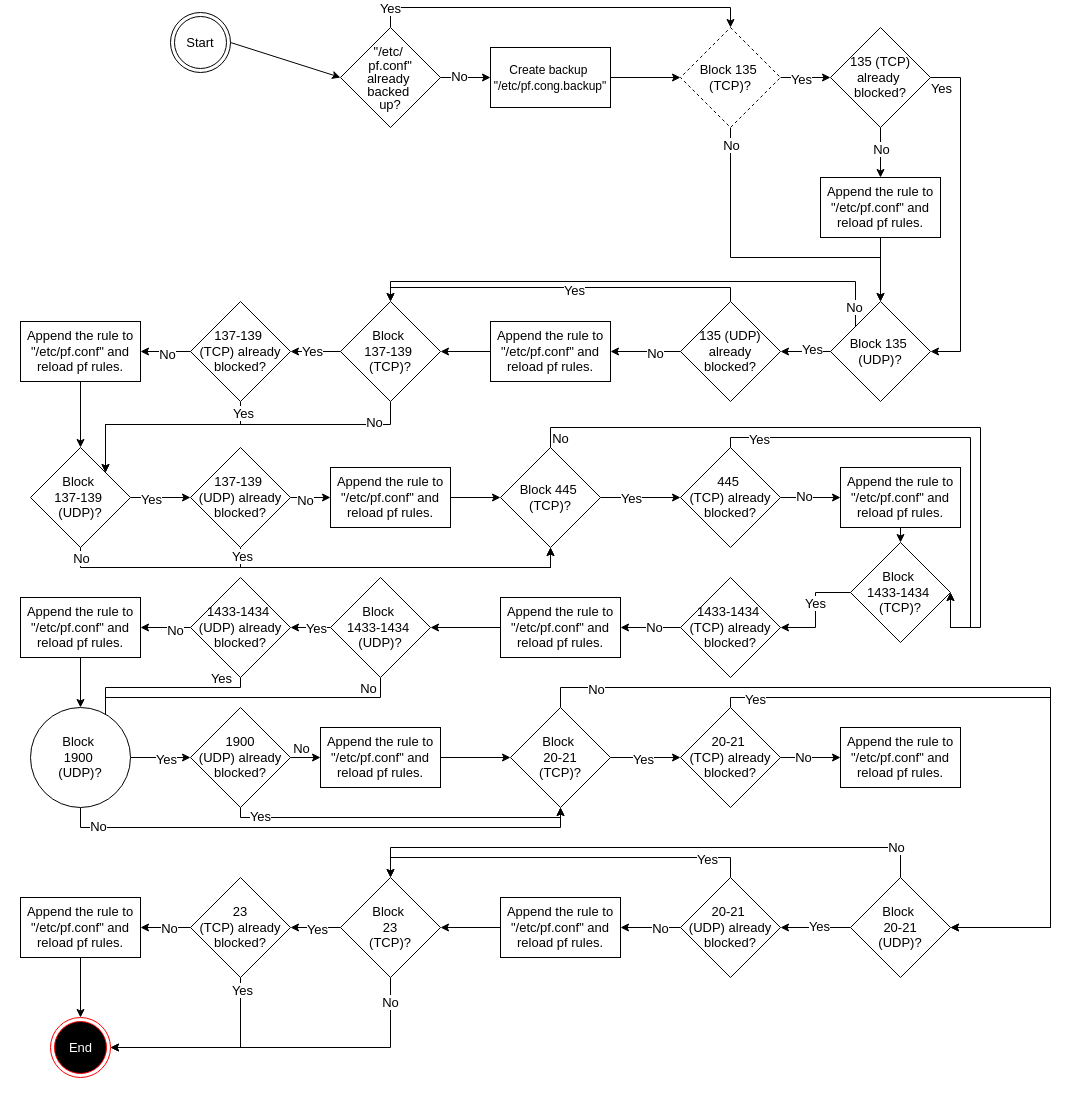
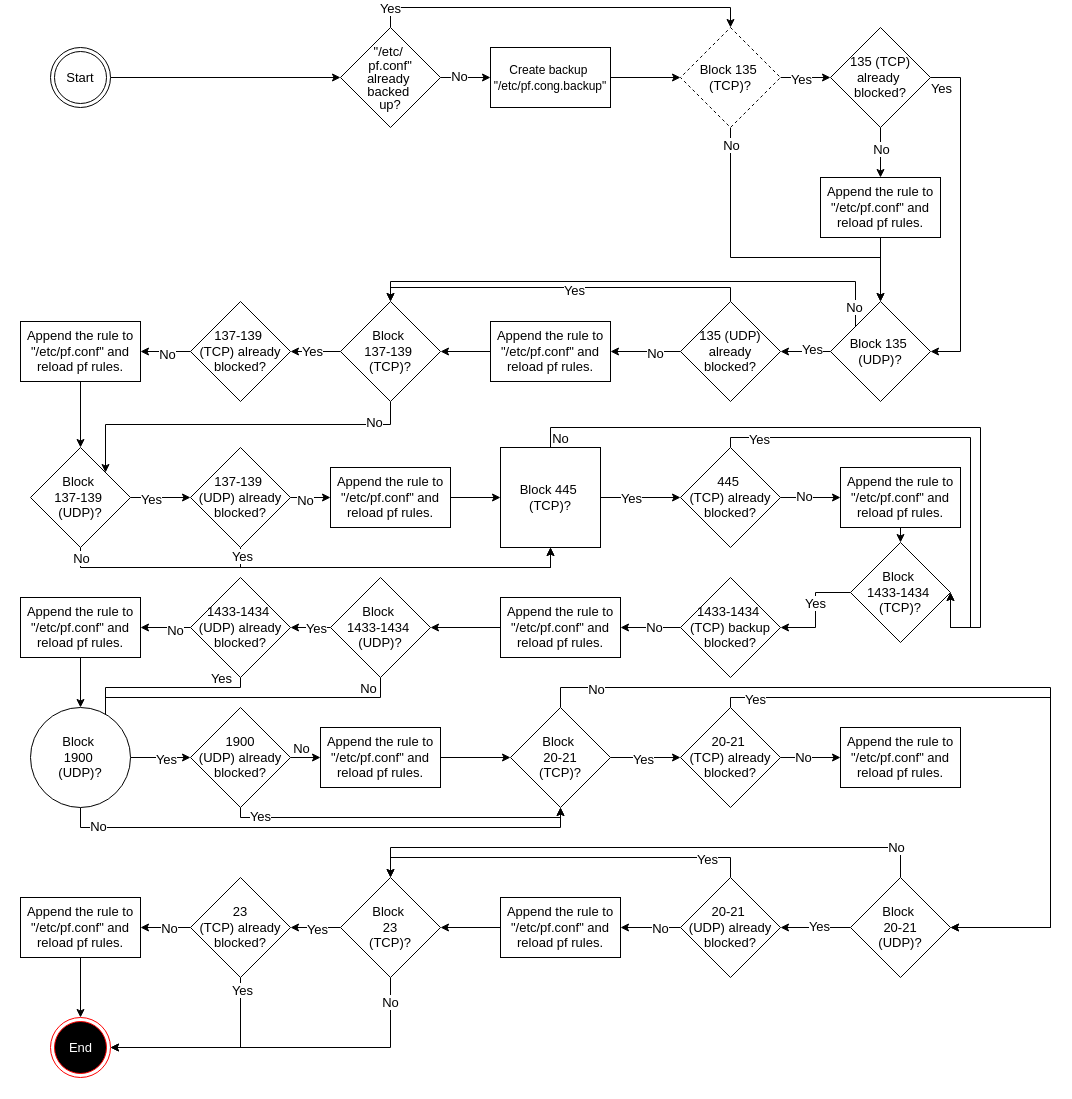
(201, 43) -> (81, 78)
(241, 412) -> none
(551, 498) -> (551, 498)
(731, 628) -> (731, 628)
